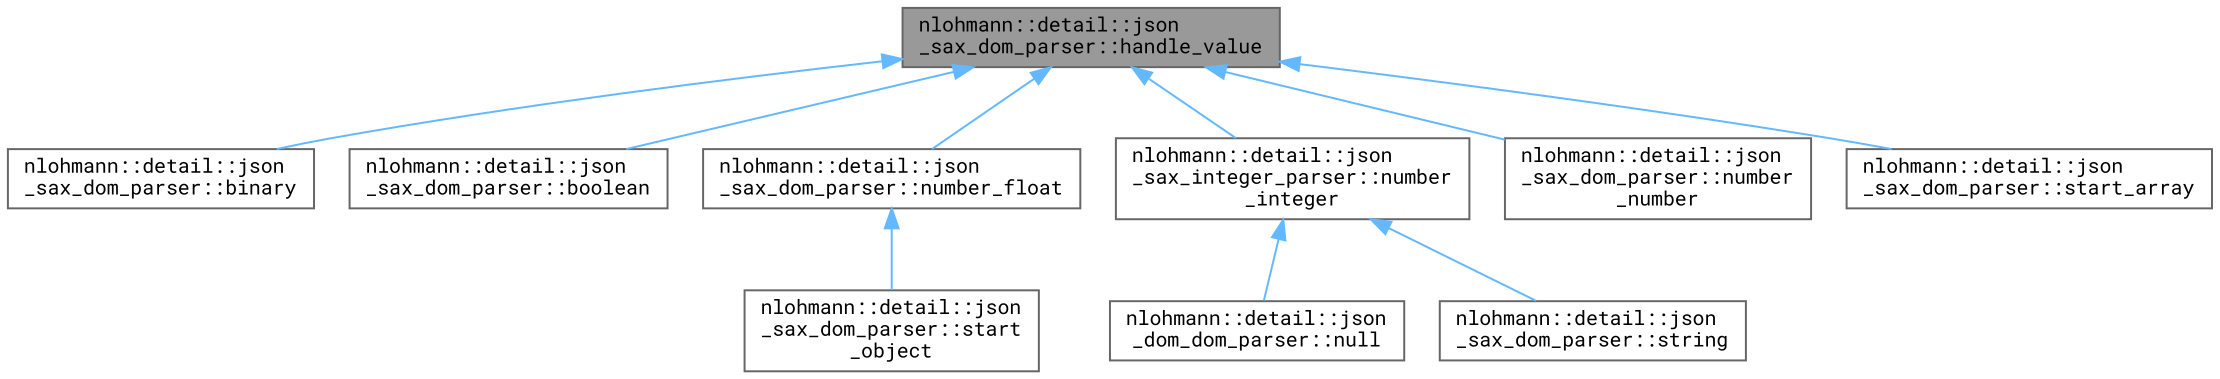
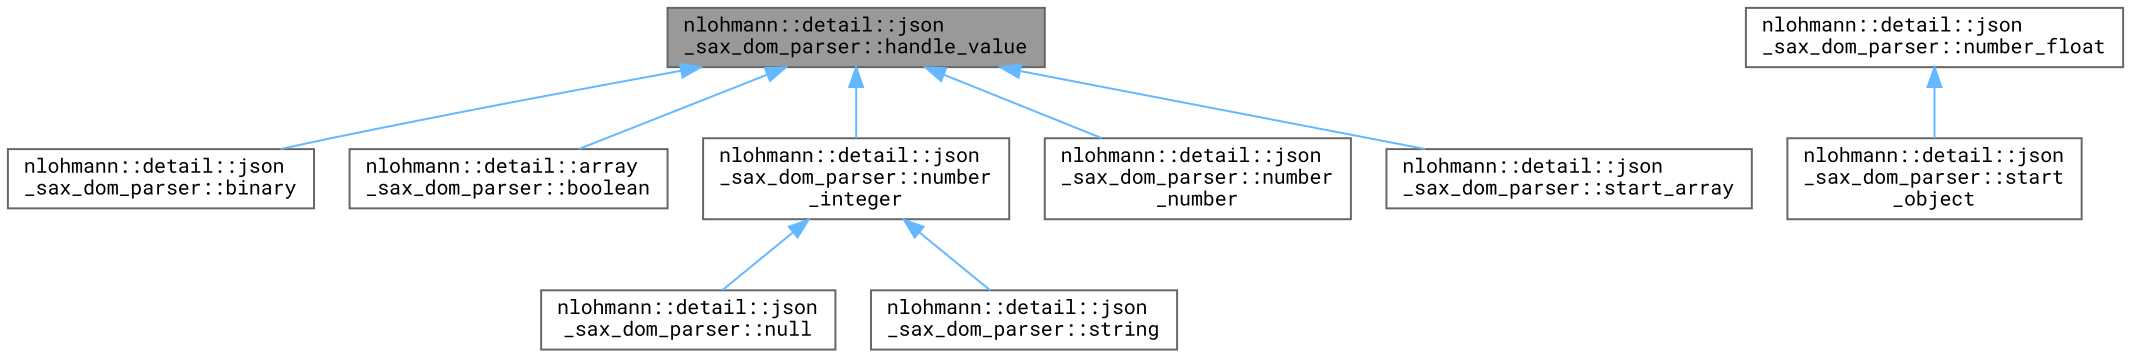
(983, 114) -> none
(509, 179) -> (509, 179)
(1293, 179) -> (856, 179)
(1257, 331) -> (688, 320)
